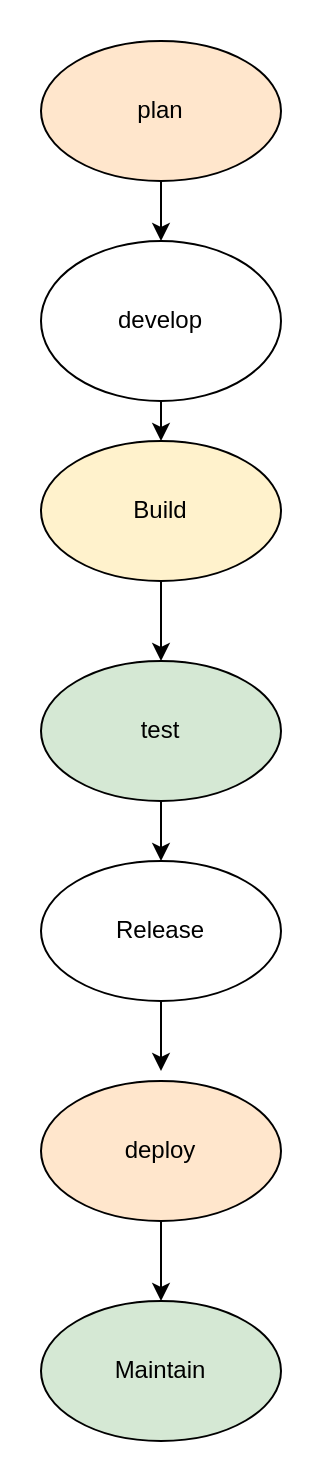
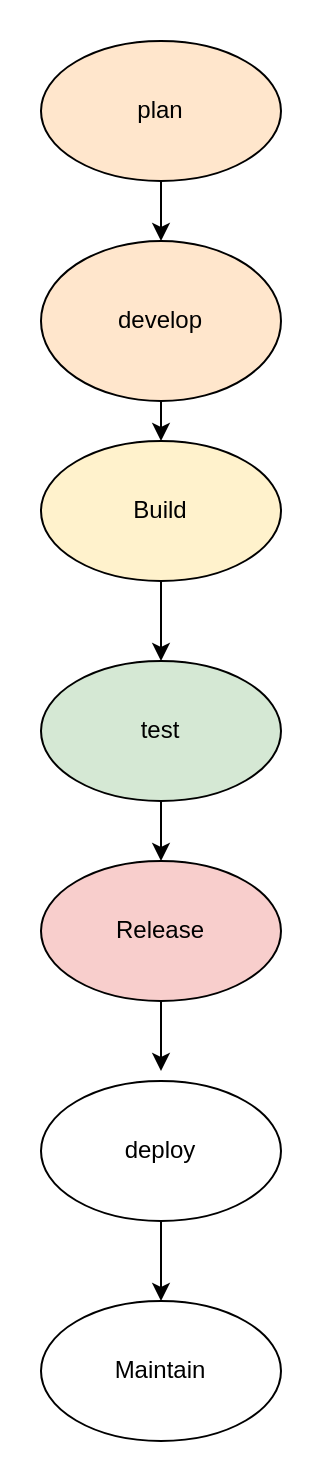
(161, 321) -> (161, 321)
(161, 931) -> (161, 931)
(161, 1151) -> (161, 1151)
(161, 1371) -> (161, 1371)
